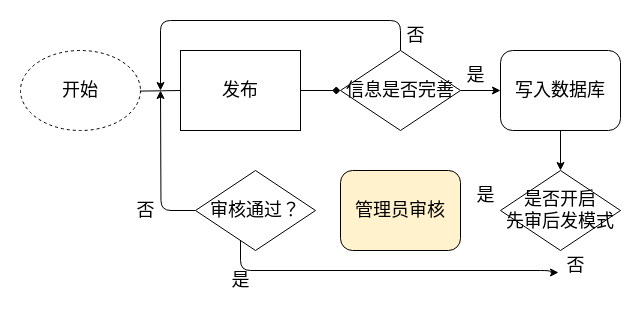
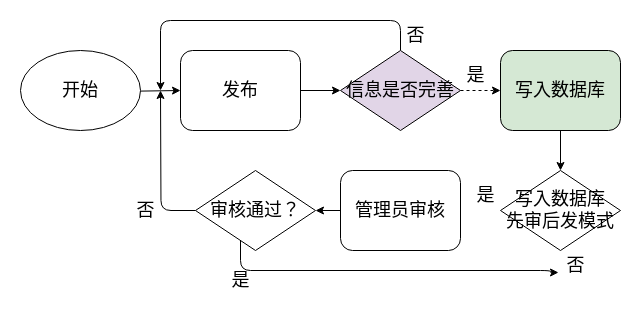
(81, 91) -> (81, 91)
(174, 91) -> (172, 91)
(241, 91) -> (241, 91)
(332, 91) -> (332, 91)
(401, 91) -> (401, 91)
(477, 91) -> (477, 91)
(561, 91) -> (561, 91)
none -> (331, 211)
(401, 211) -> (401, 211)
(561, 211) -> (561, 211)
